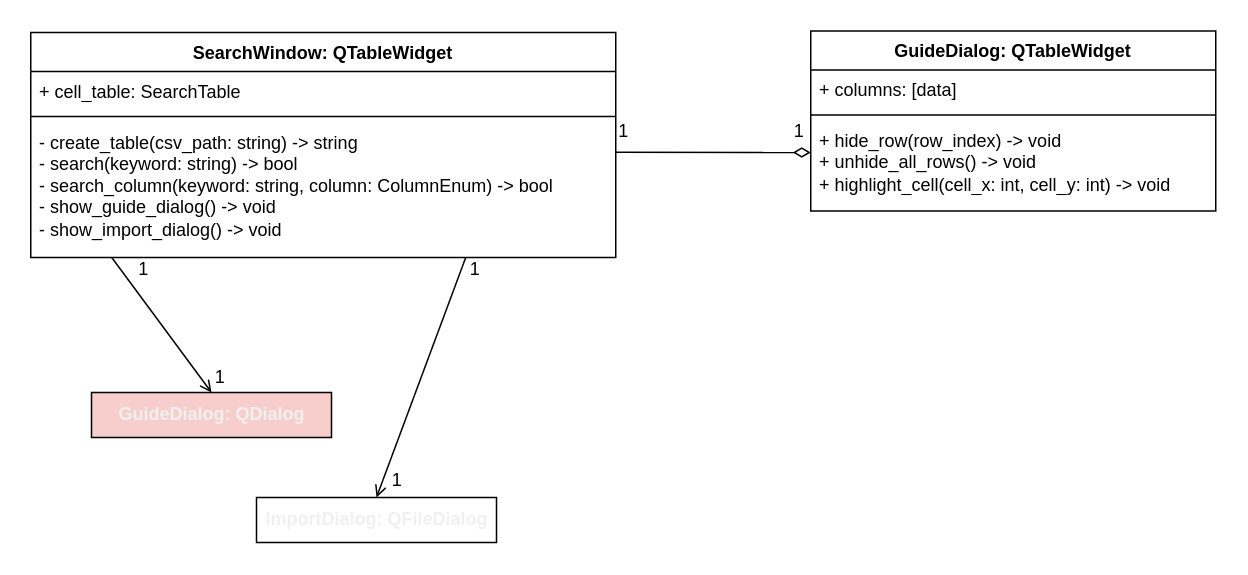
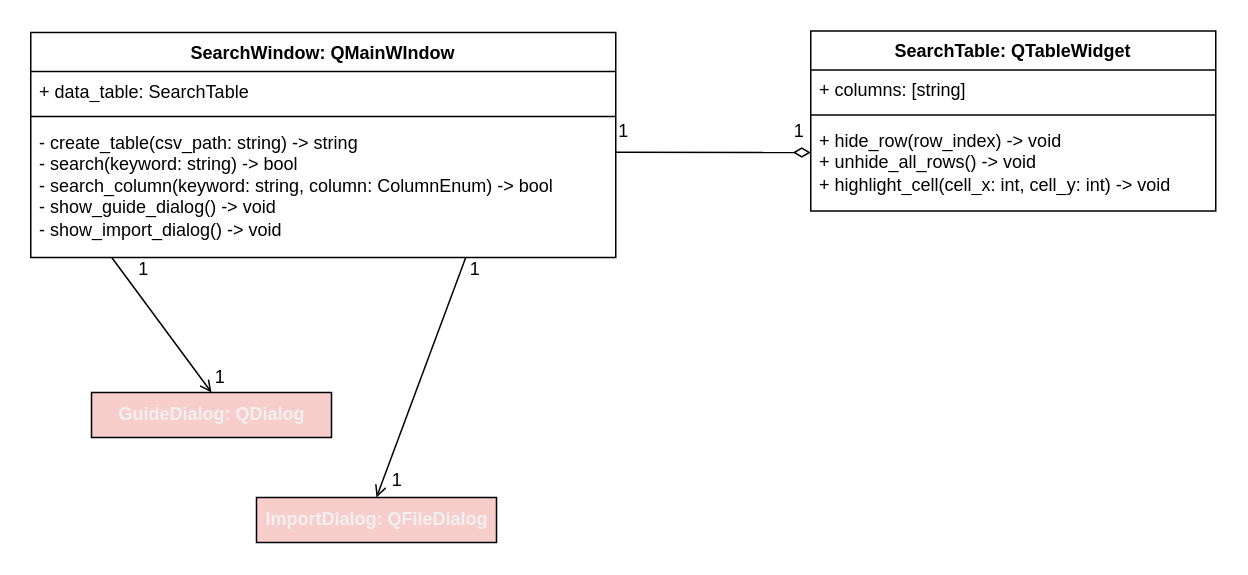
(1013, 52) -> (1013, 52)
(323, 54) -> (323, 54)
(896, 91) -> (904, 91)
(149, 93) -> (154, 93)
(377, 520) -> (377, 520)
